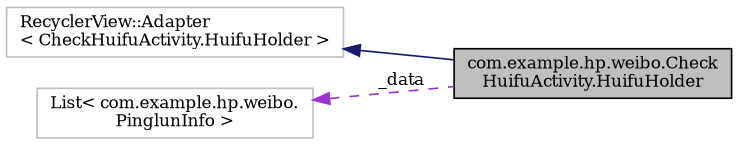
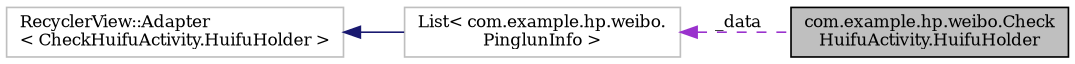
(407, 55) -> (382, 32)
